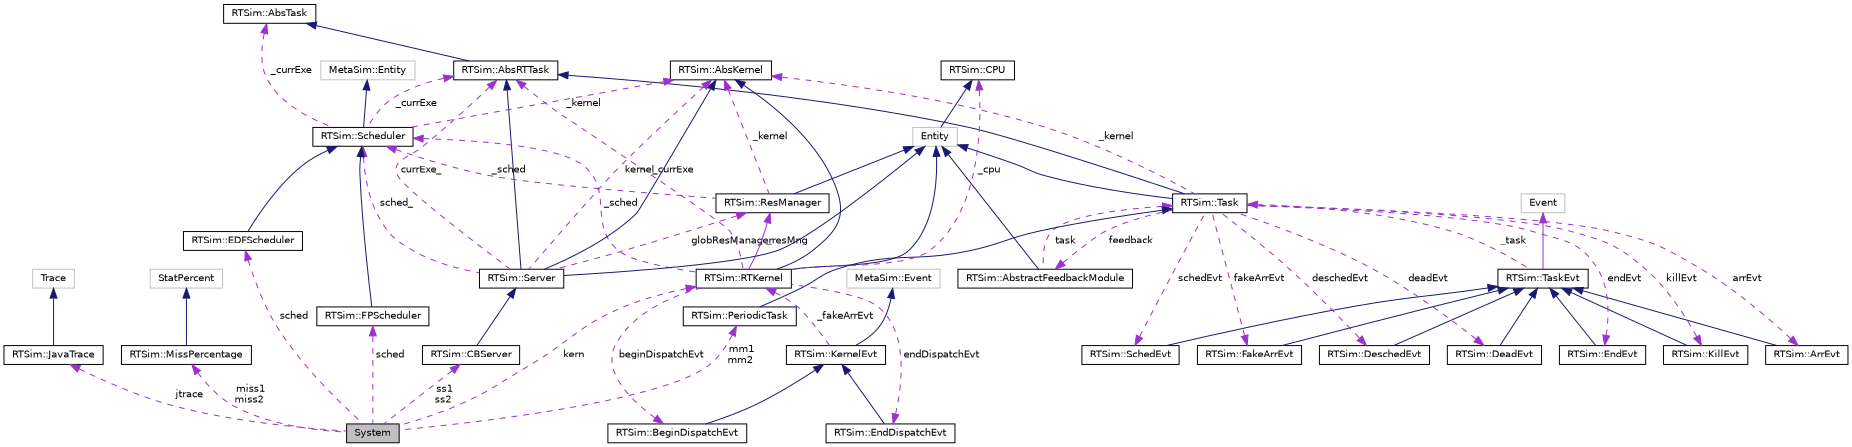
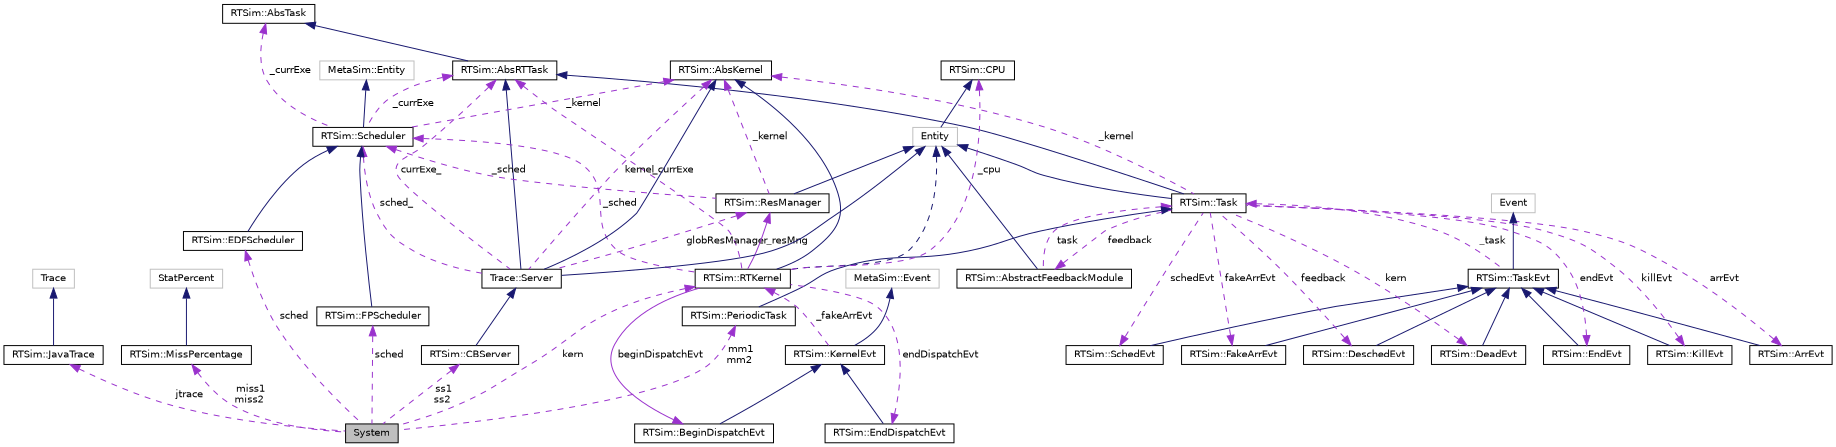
(1543, 246) -> (1513, 246)
(910, 249) -> (909, 250)
(522, 279) -> (522, 279)
(1339, 279) -> (1322, 279)
(1427, 279) -> (1395, 279)
(620, 339) -> (614, 345)
